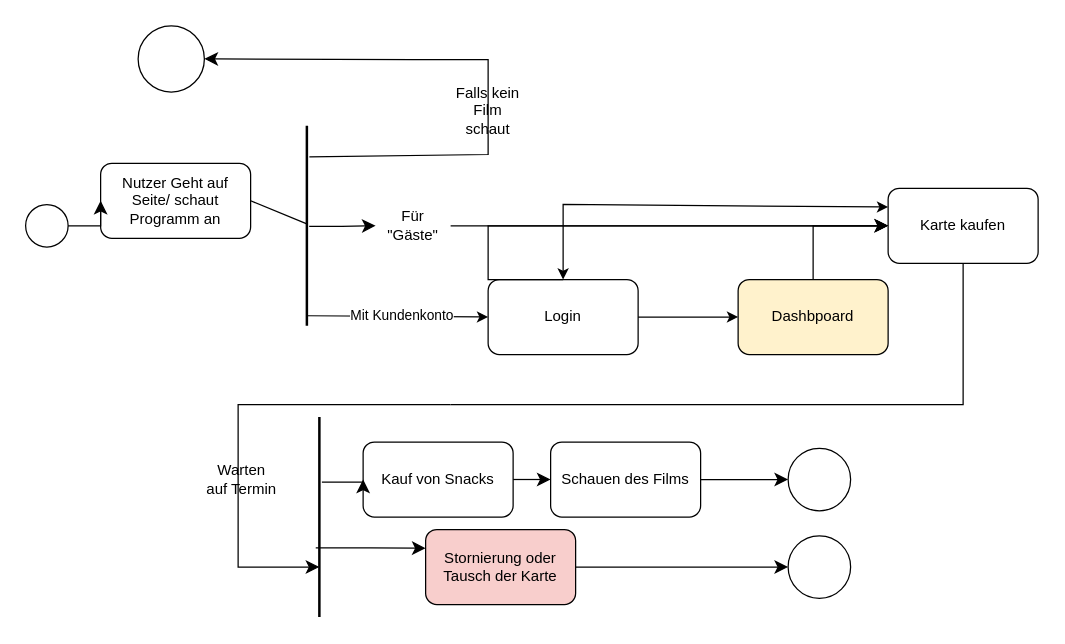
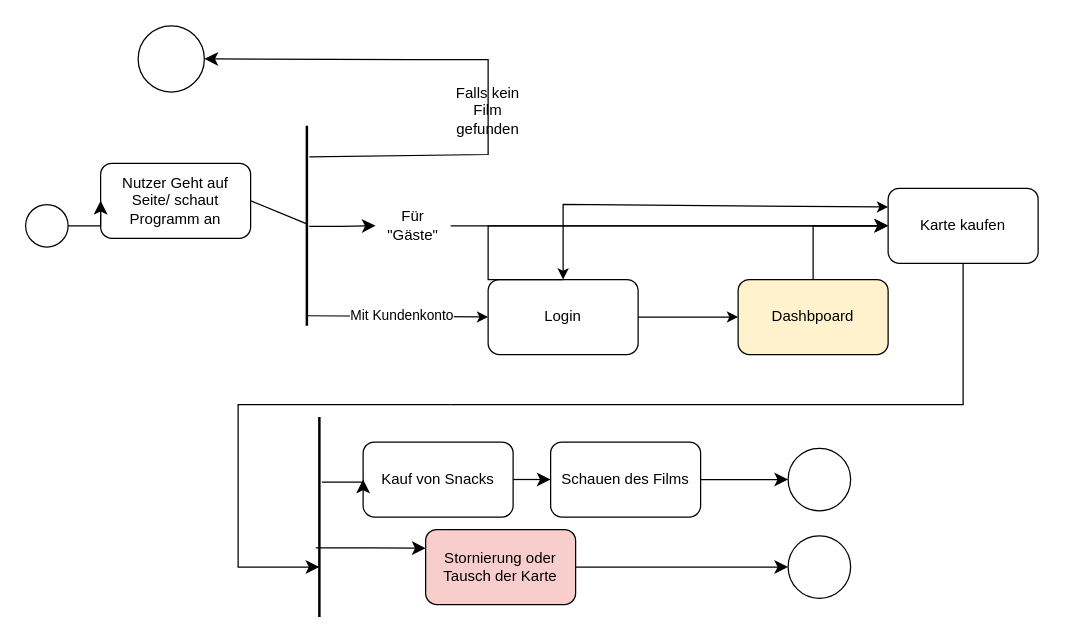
(488, 111) -> (488, 111)
(242, 479) -> none
